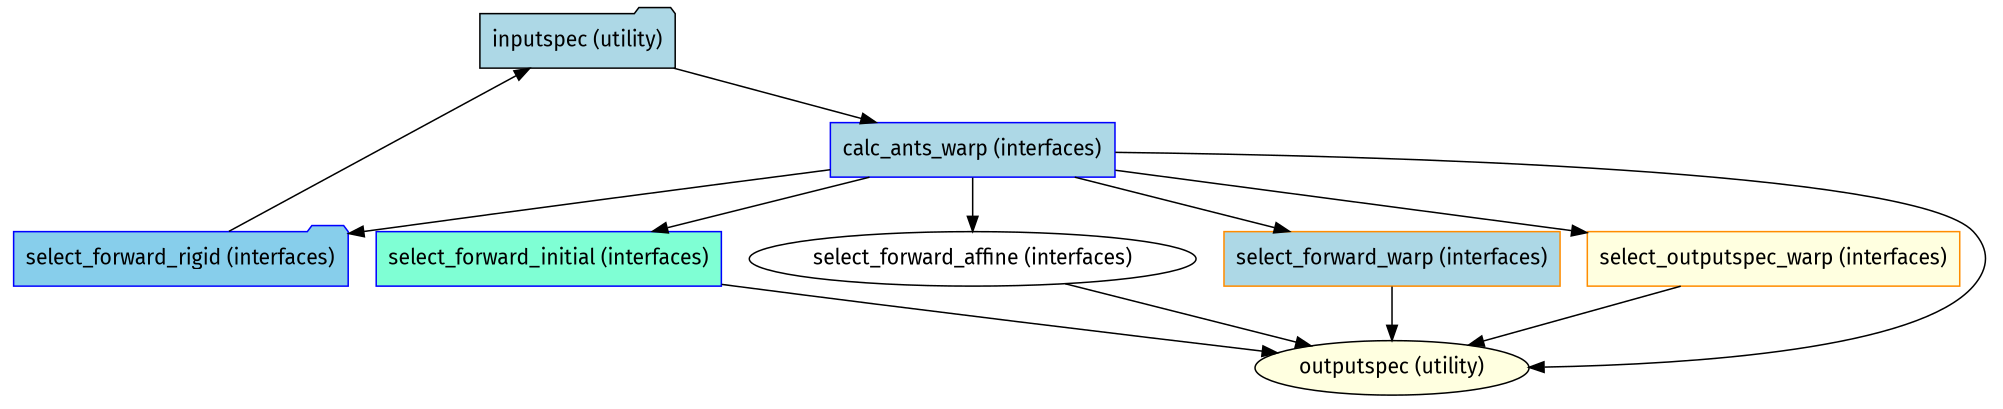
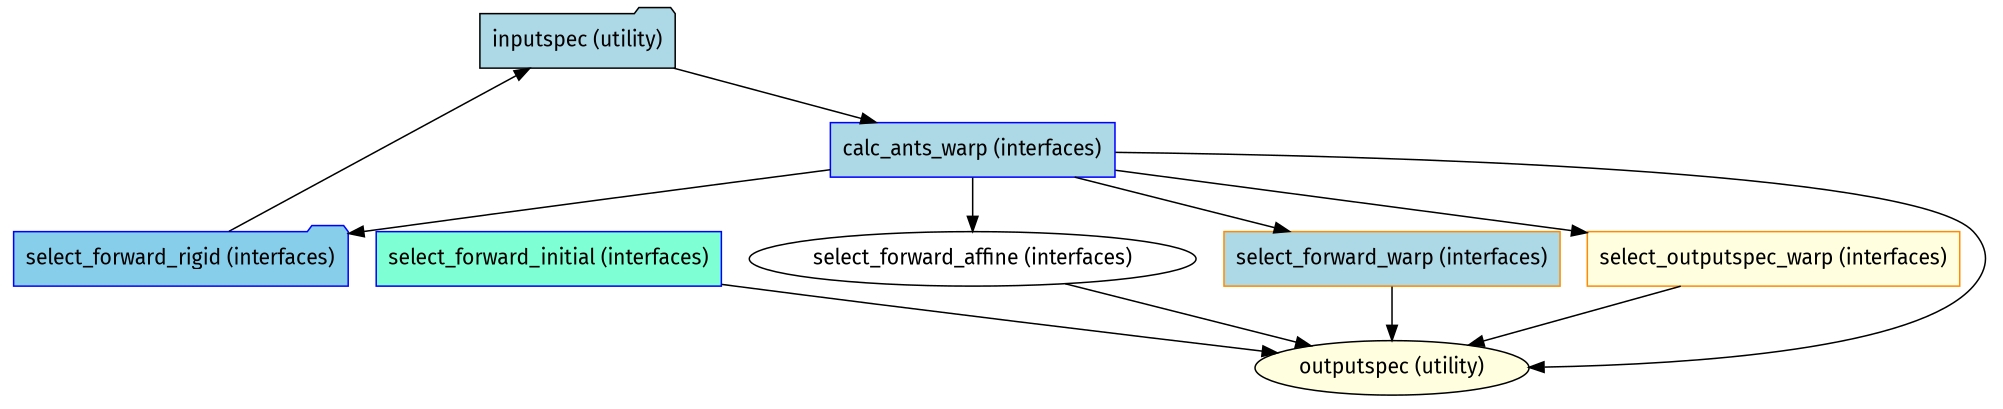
(768, 202) -> none
